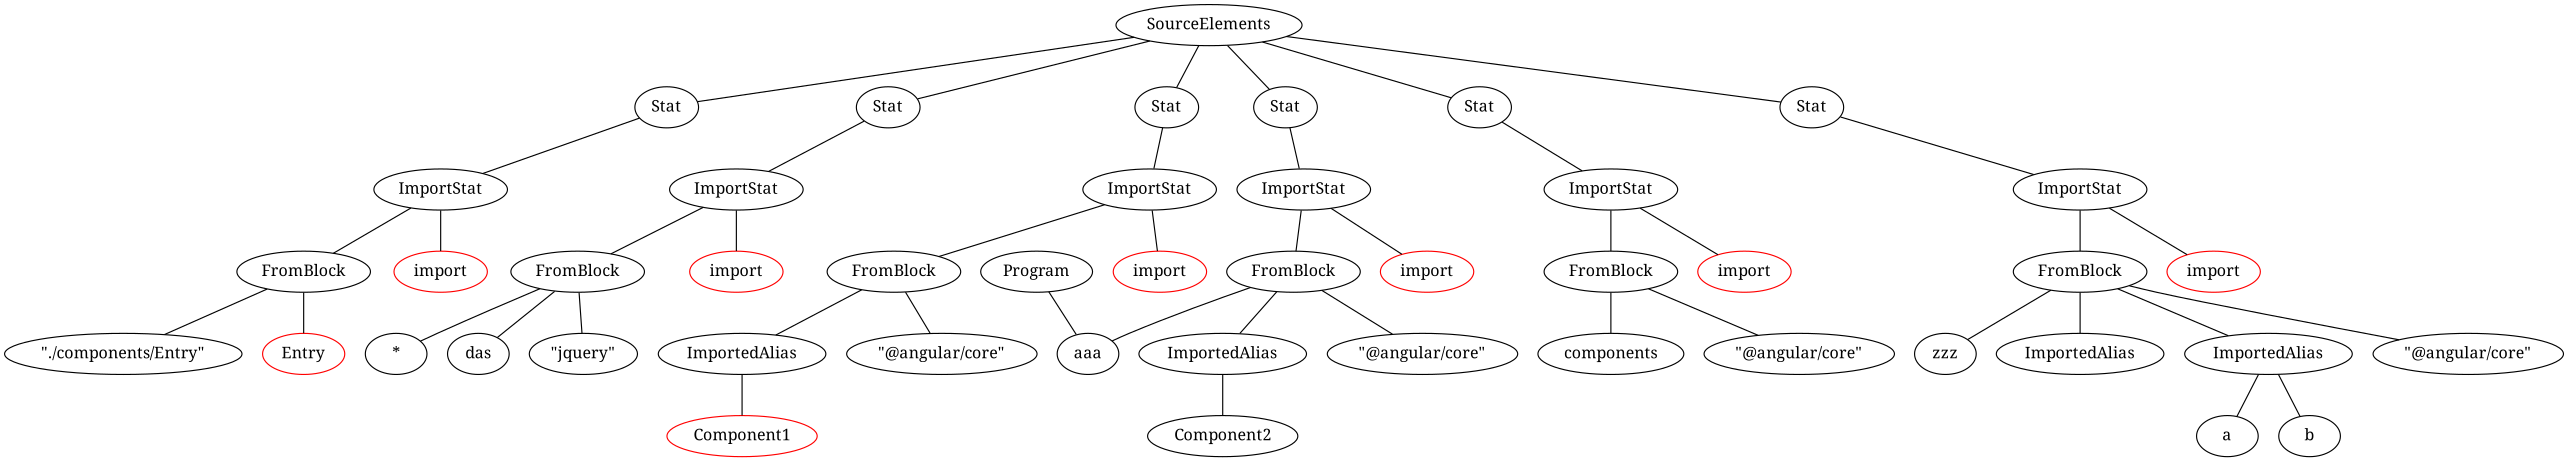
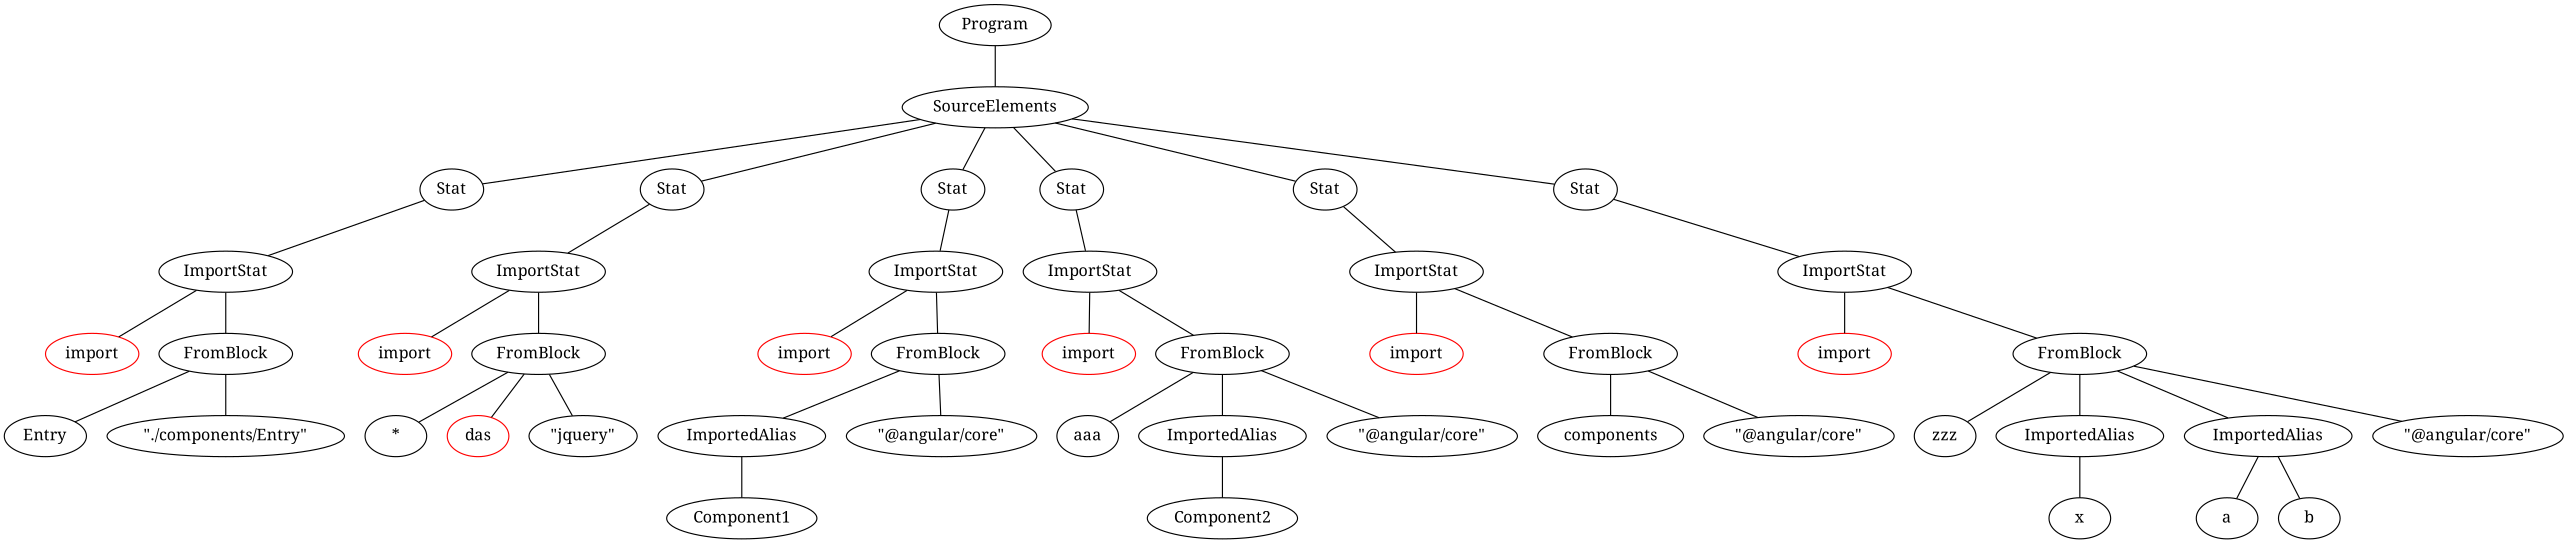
(1063, 313) -> (995, 66)
(304, 354) -> (45, 436)
(478, 354) -> (478, 436)
(742, 436) -> (742, 518)
none -> (2080, 518)
